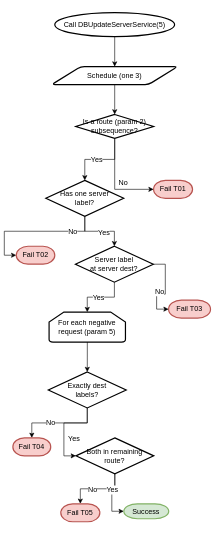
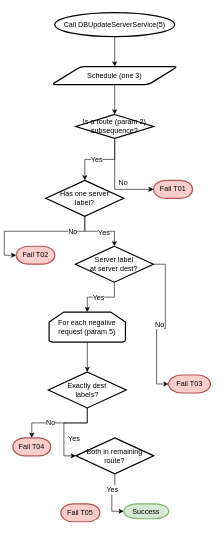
(190, 309) -> (190, 384)
(82, 489) -> none
